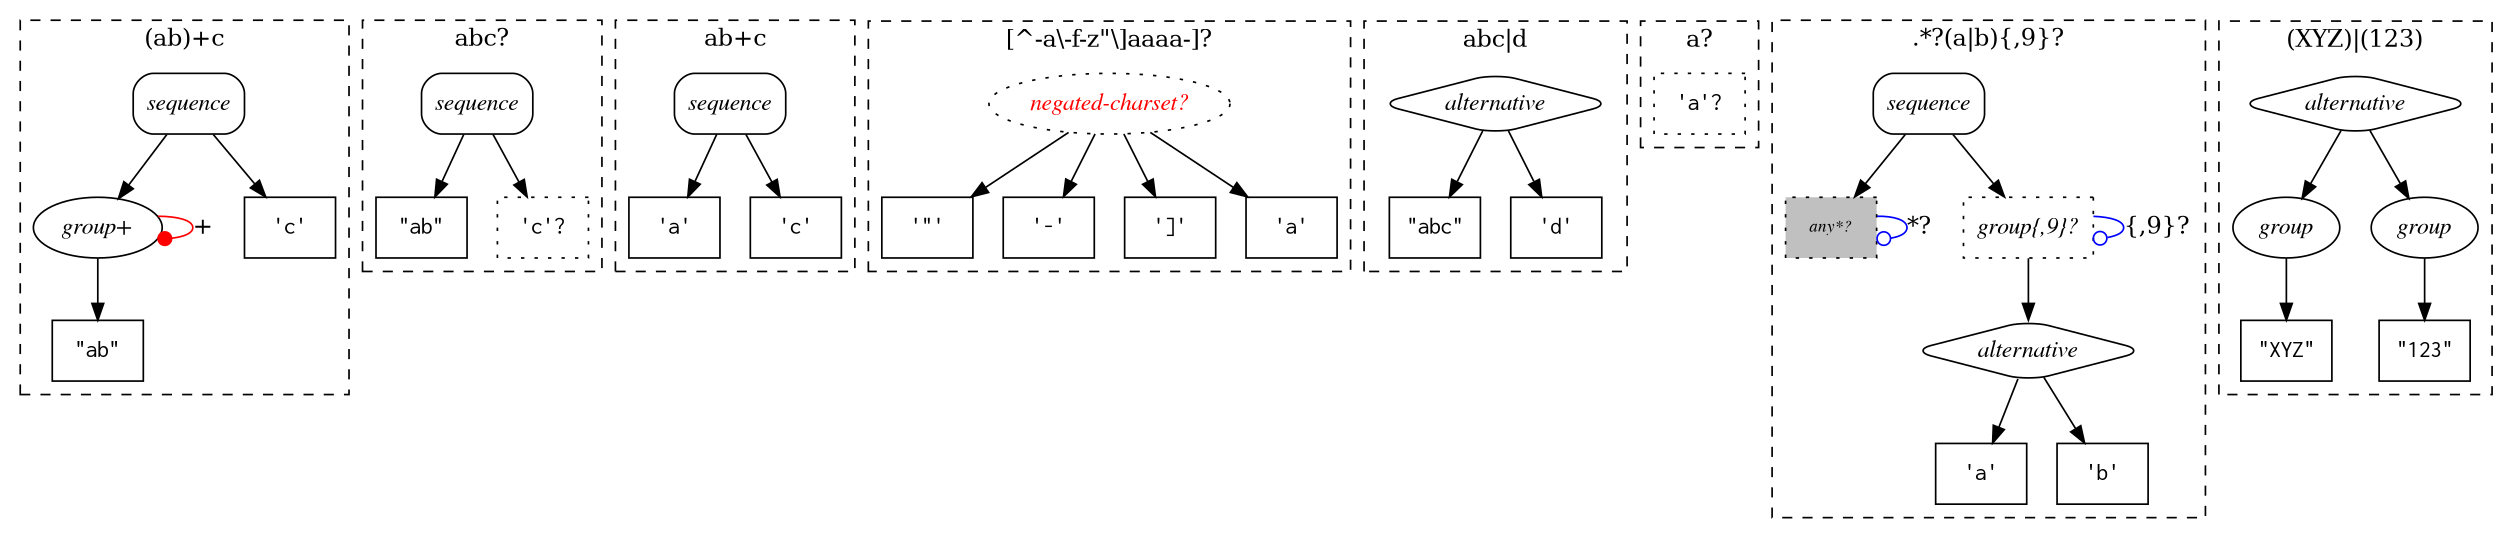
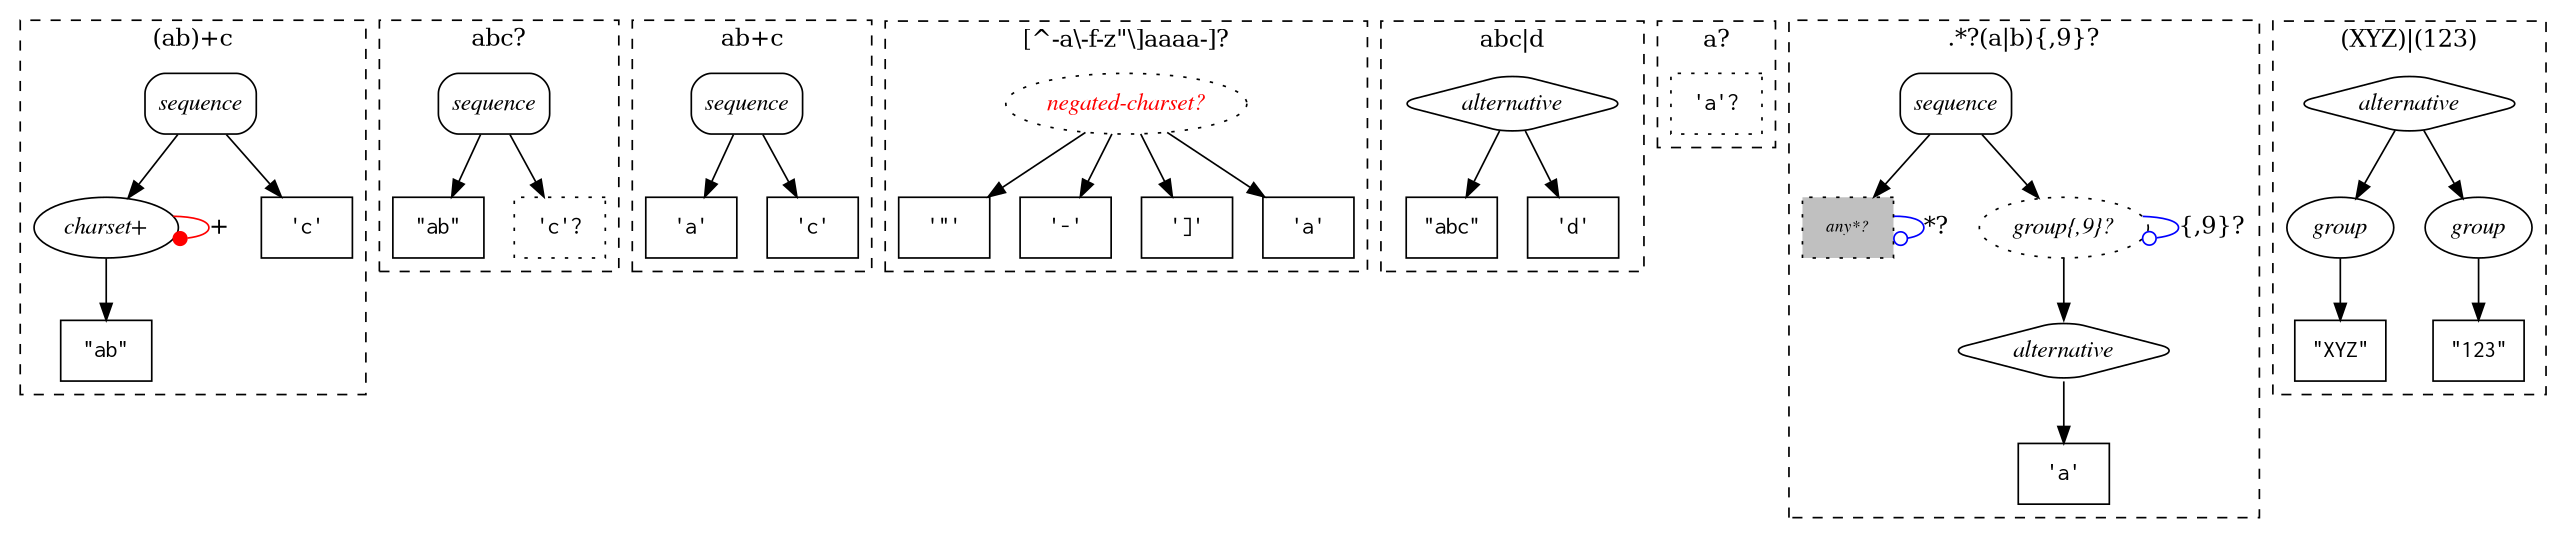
(98, 228) -> (106, 228)
(2028, 228) -> (2064, 228)
(2103, 474) -> none
